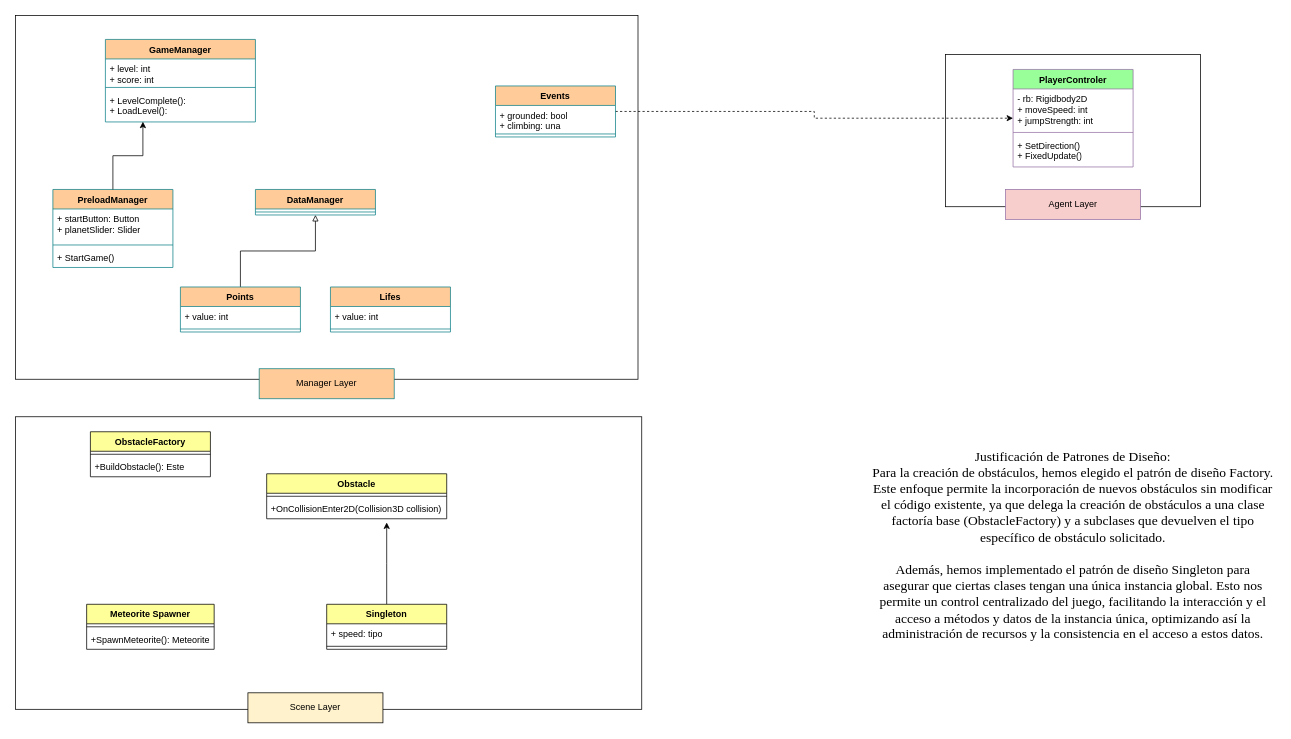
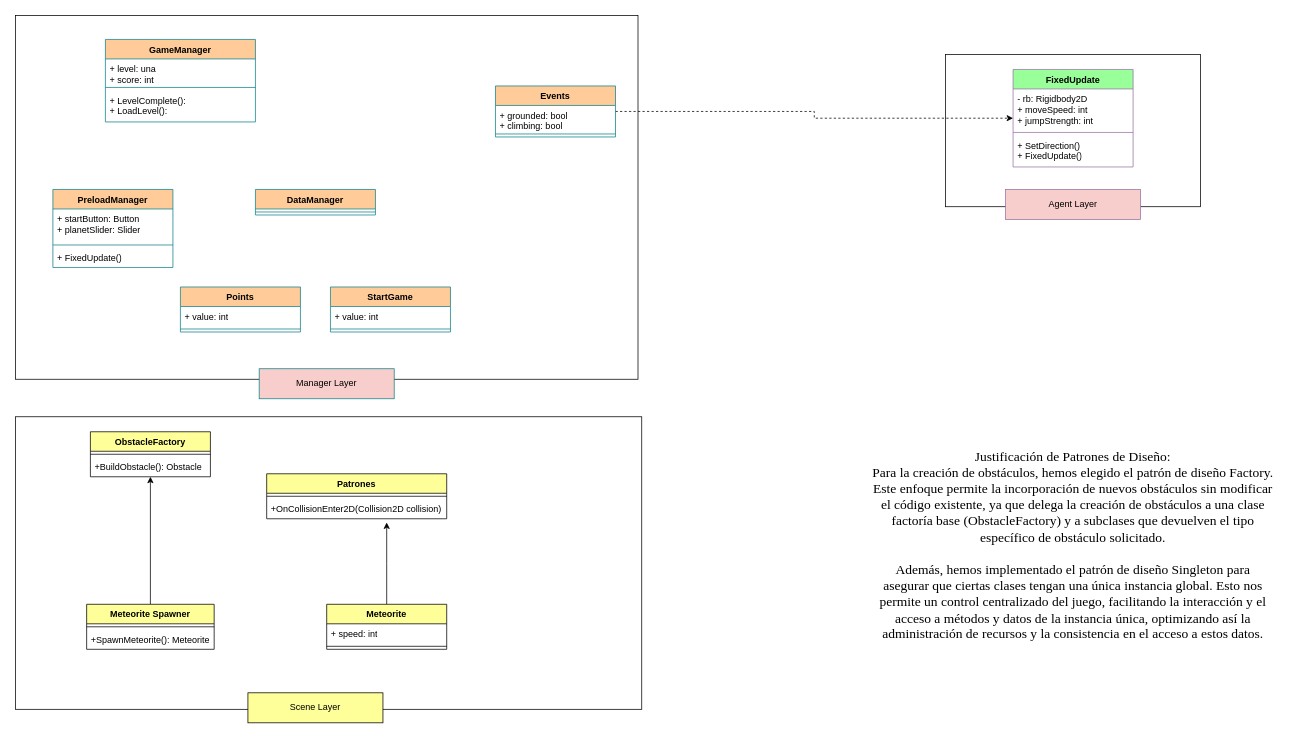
(135, 75) -> (135, 75)
(1073, 80) -> (1073, 80)
(536, 121) -> (536, 121)
(129, 156) -> none
(90, 259) -> (94, 259)
(240, 268) -> none
(390, 298) -> (390, 298)
(327, 384) -> (327, 384)
(144, 468) -> (151, 473)
(357, 484) -> (357, 484)
(357, 515) -> (357, 515)
none -> (150, 543)
(387, 615) -> (387, 615)
(359, 634) -> (357, 634)
(315, 708) -> (315, 708)
